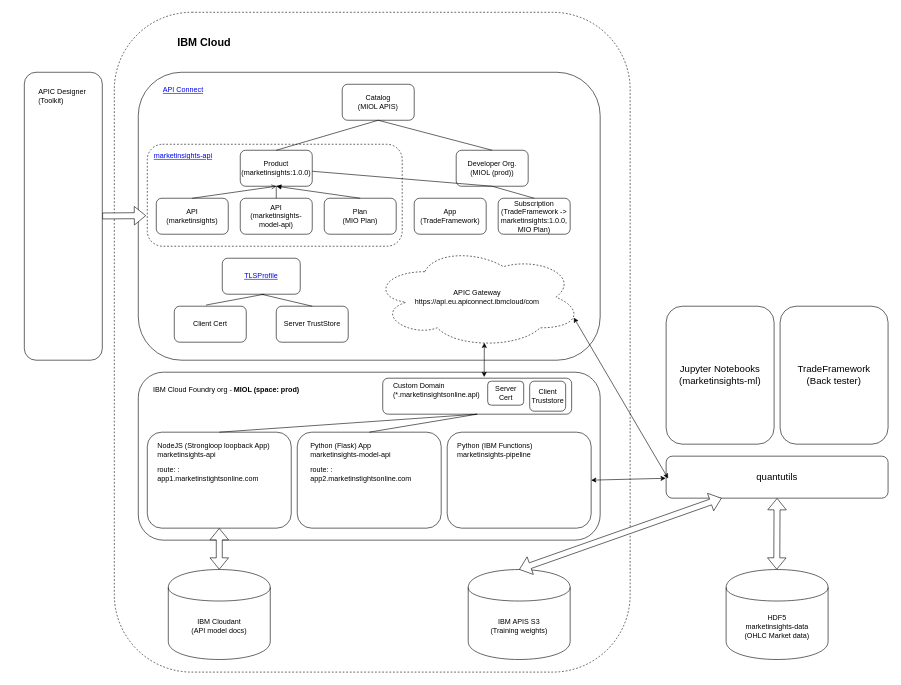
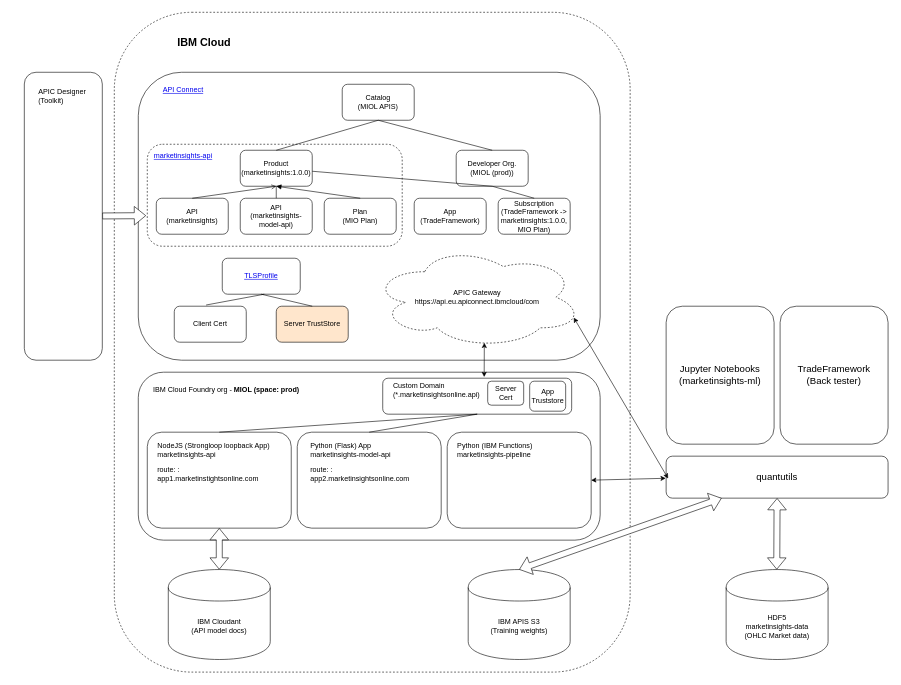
(312, 324) -> (312, 324)
(548, 396) -> (548, 396)
(361, 474) -> (361, 474)
